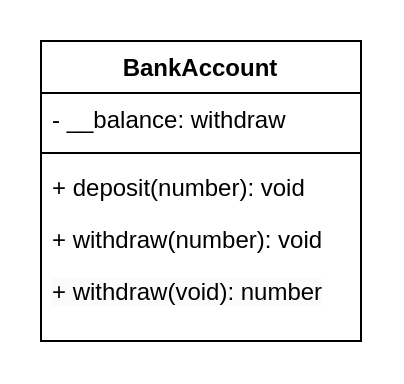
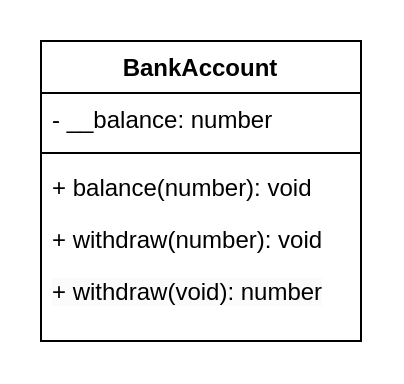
(179, 121) -> (168, 121)
(192, 189) -> (192, 189)
